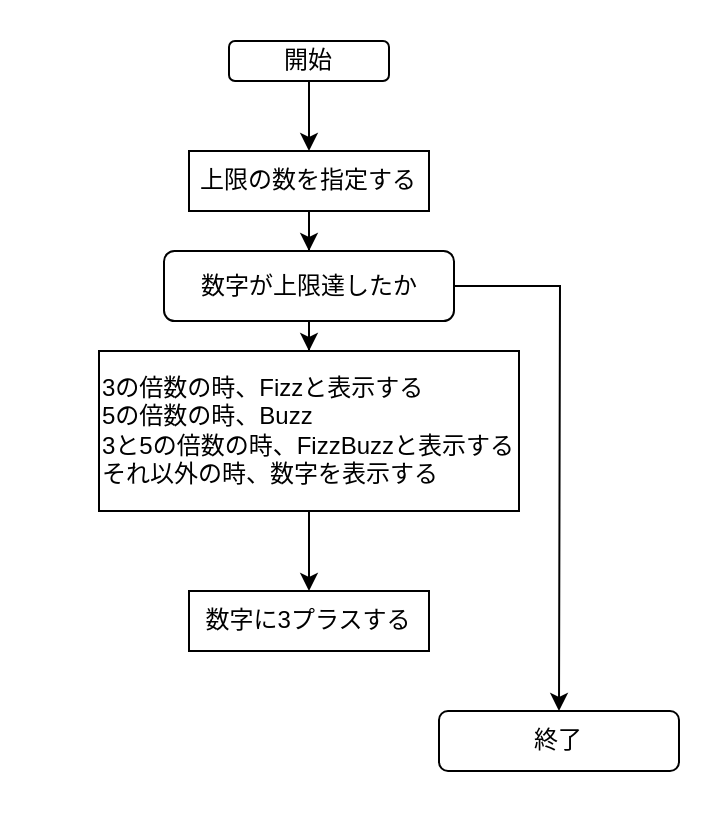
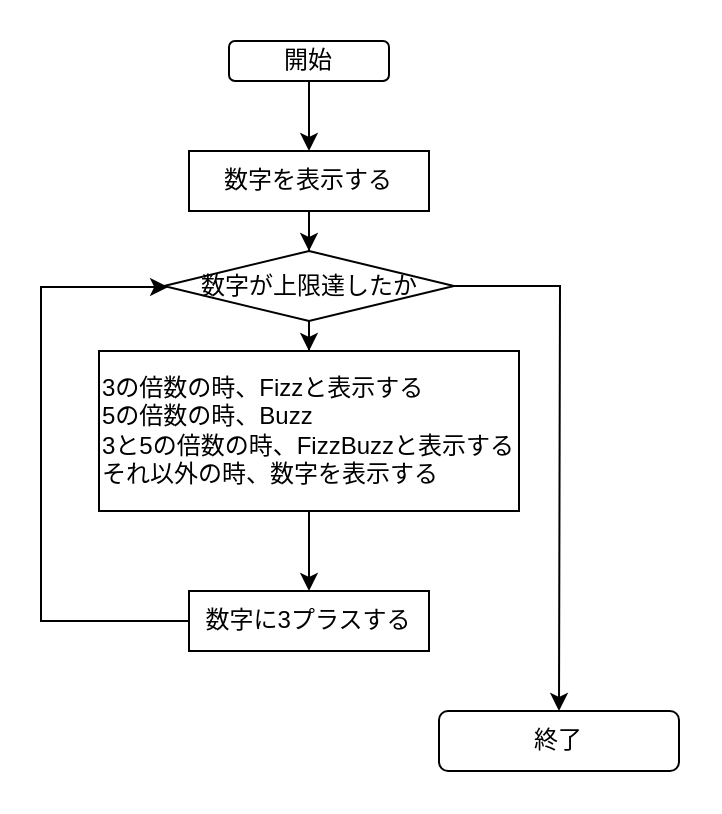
(309, 181) -> (309, 181)
(309, 286) -> (309, 286)
none -> (41, 471)
